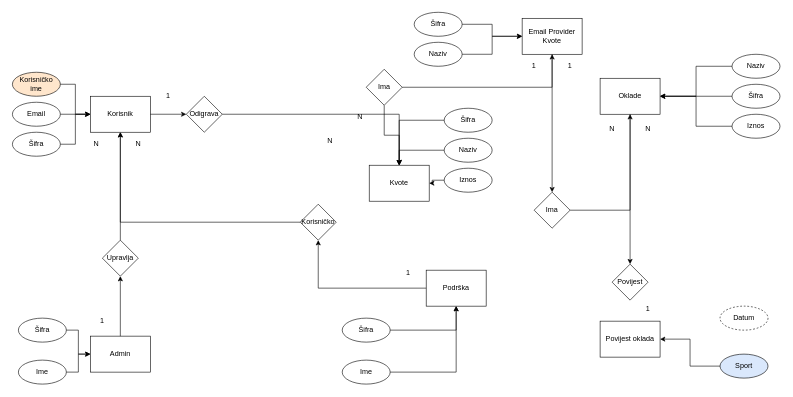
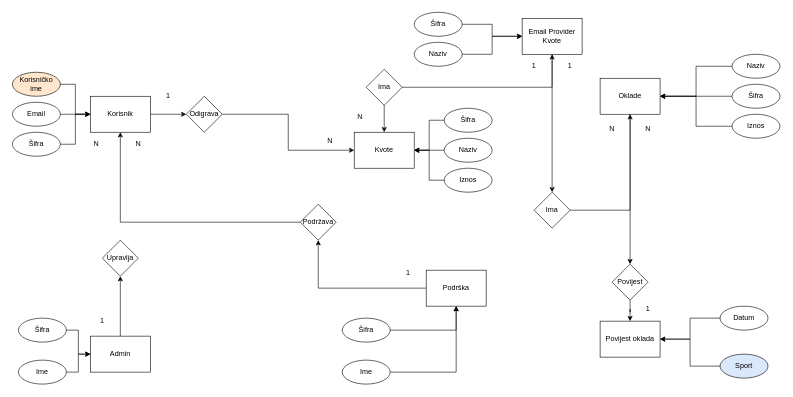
(399, 183) -> (384, 150)
(318, 222) -> (318, 222)
(120, 232) -> none
none -> (630, 309)
none -> (696, 318)
(744, 318) -> (744, 318)
